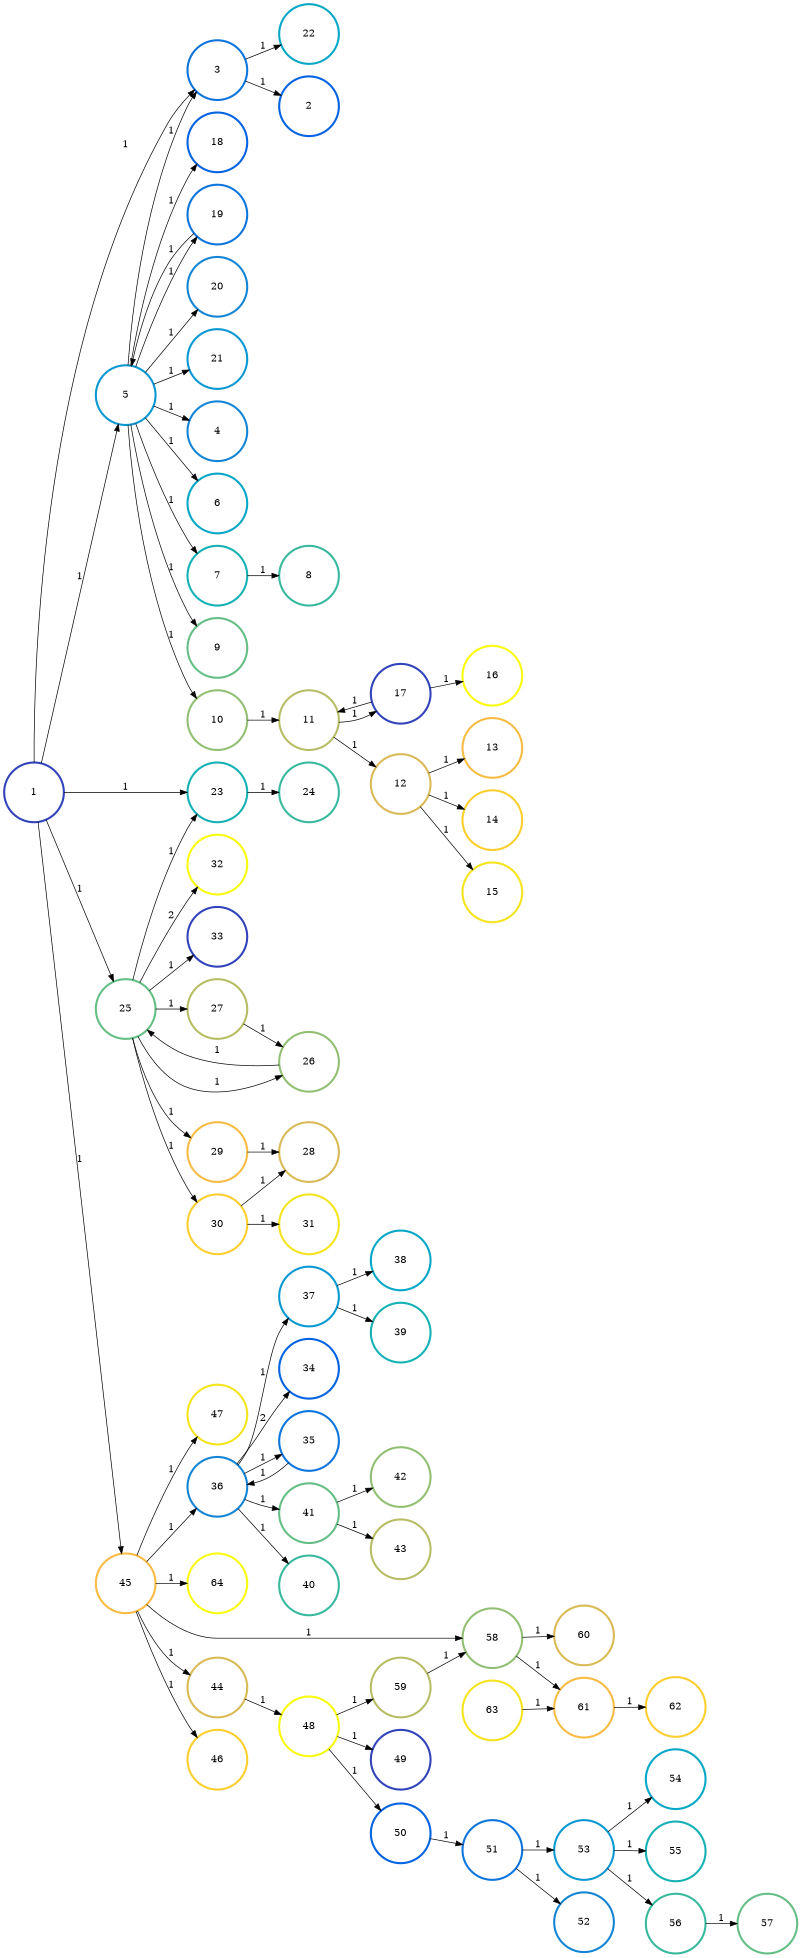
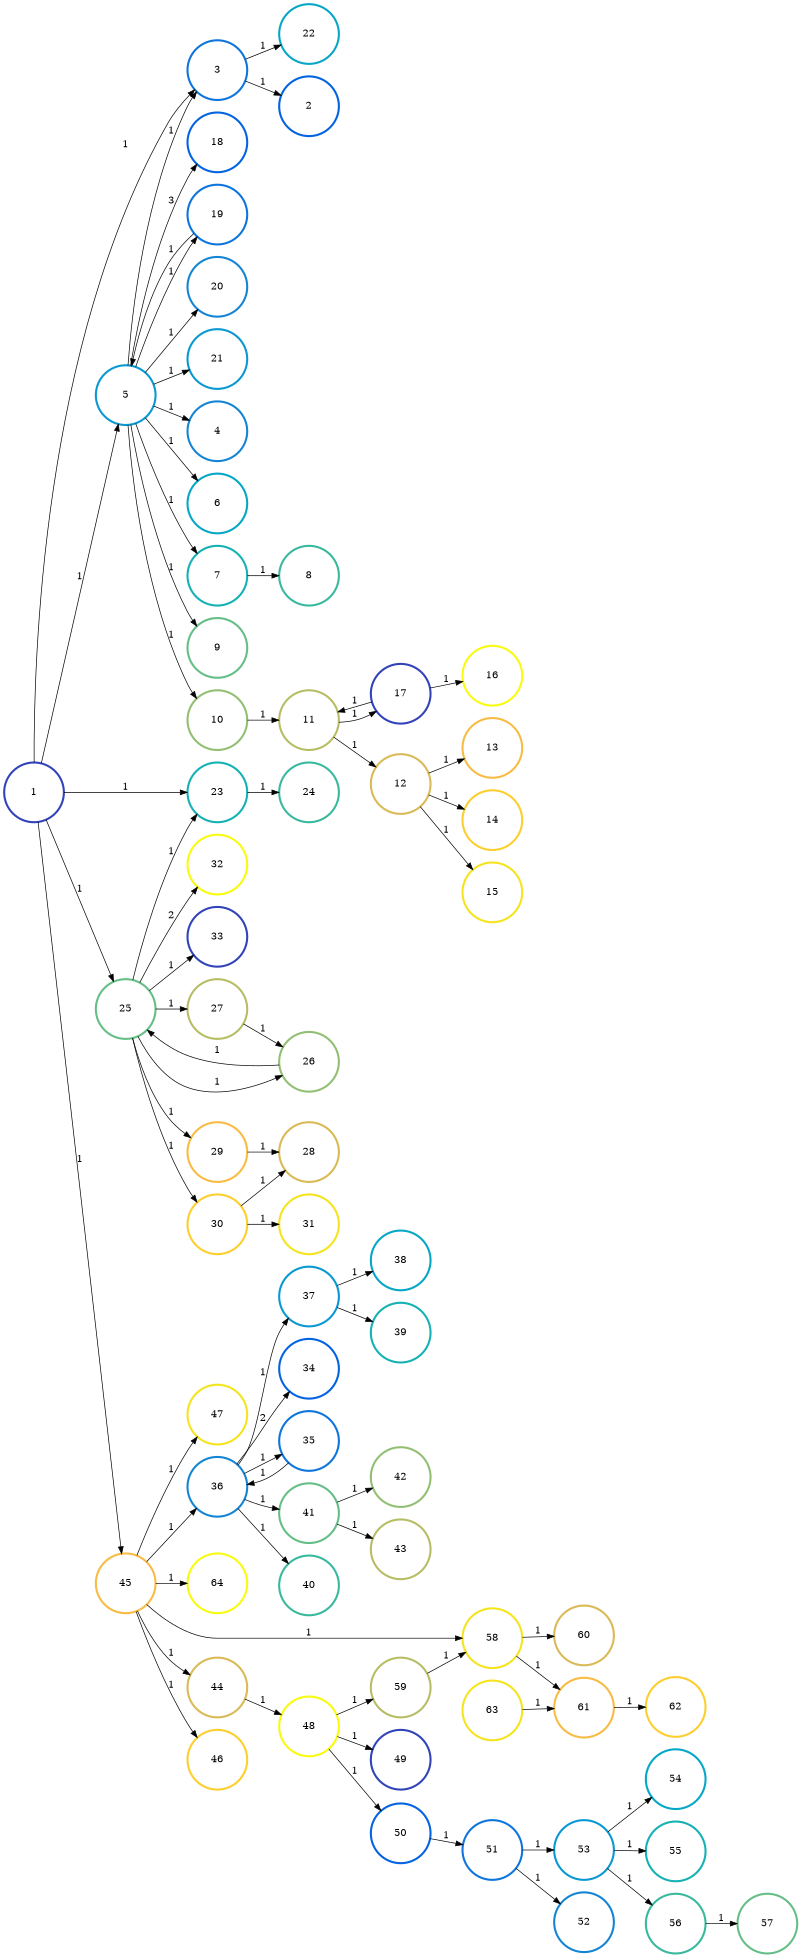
(172, 201) -> (172, 201)
(492, 1638) -> (492, 1638)
